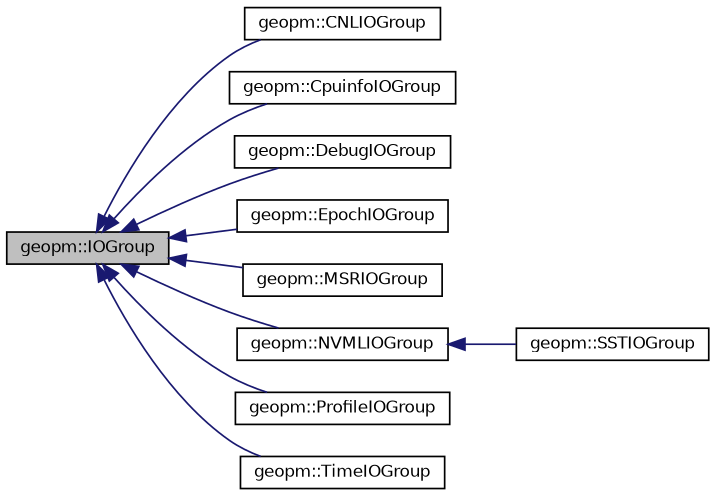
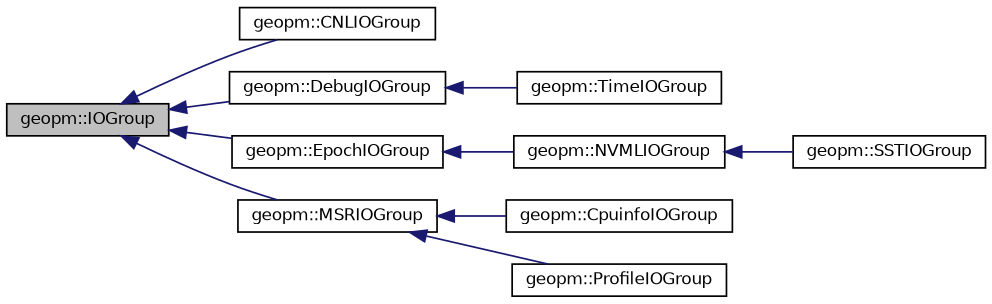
(184, 152) -> (480, 216)
(206, 303) -> (487, 152)
(184, 345) -> (487, 250)
(168, 381) -> (490, 88)
